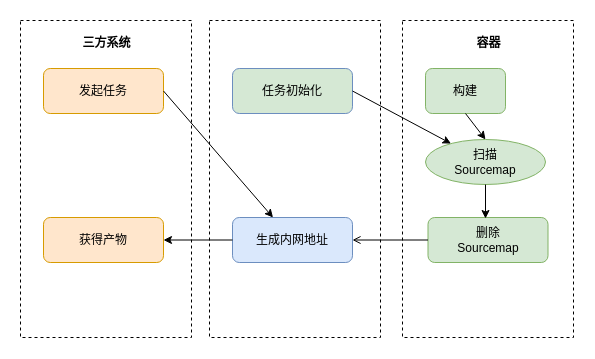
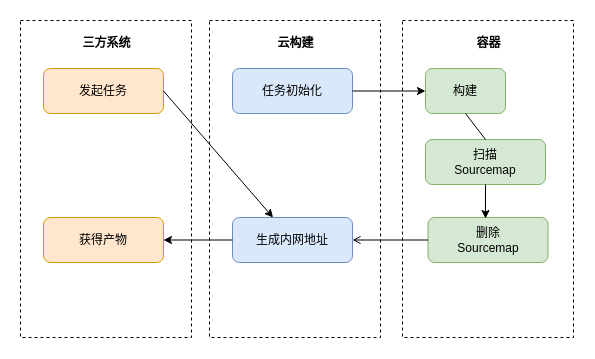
none -> (295, 44)
(293, 91) -> (293, 91)
(399, 116) -> (386, 91)
(480, 133) -> (482, 135)
(486, 162) -> (486, 162)
